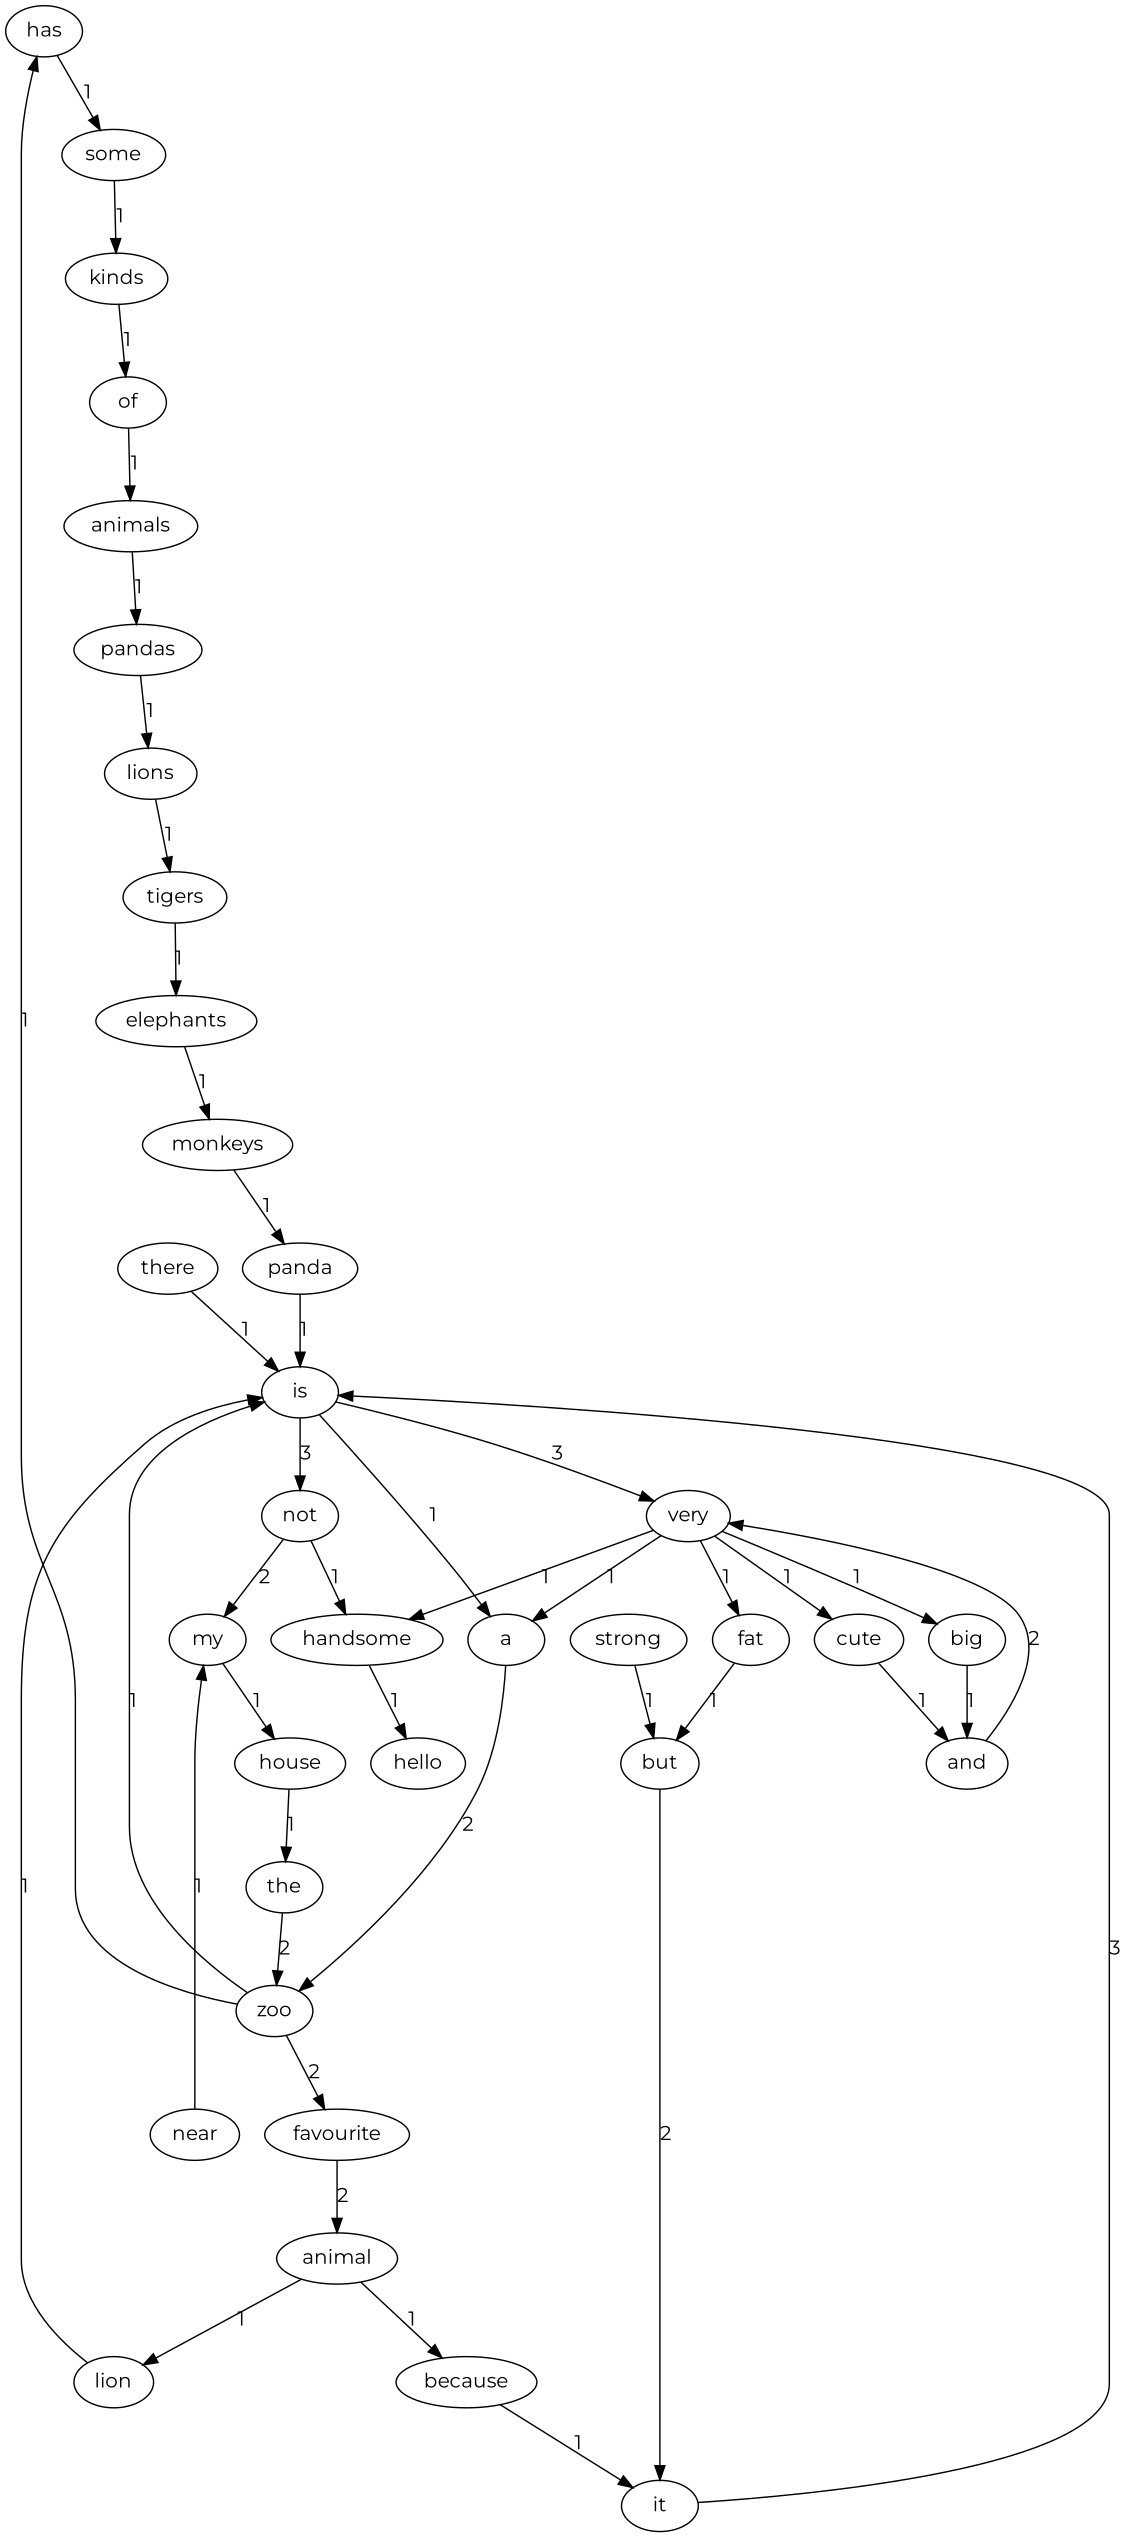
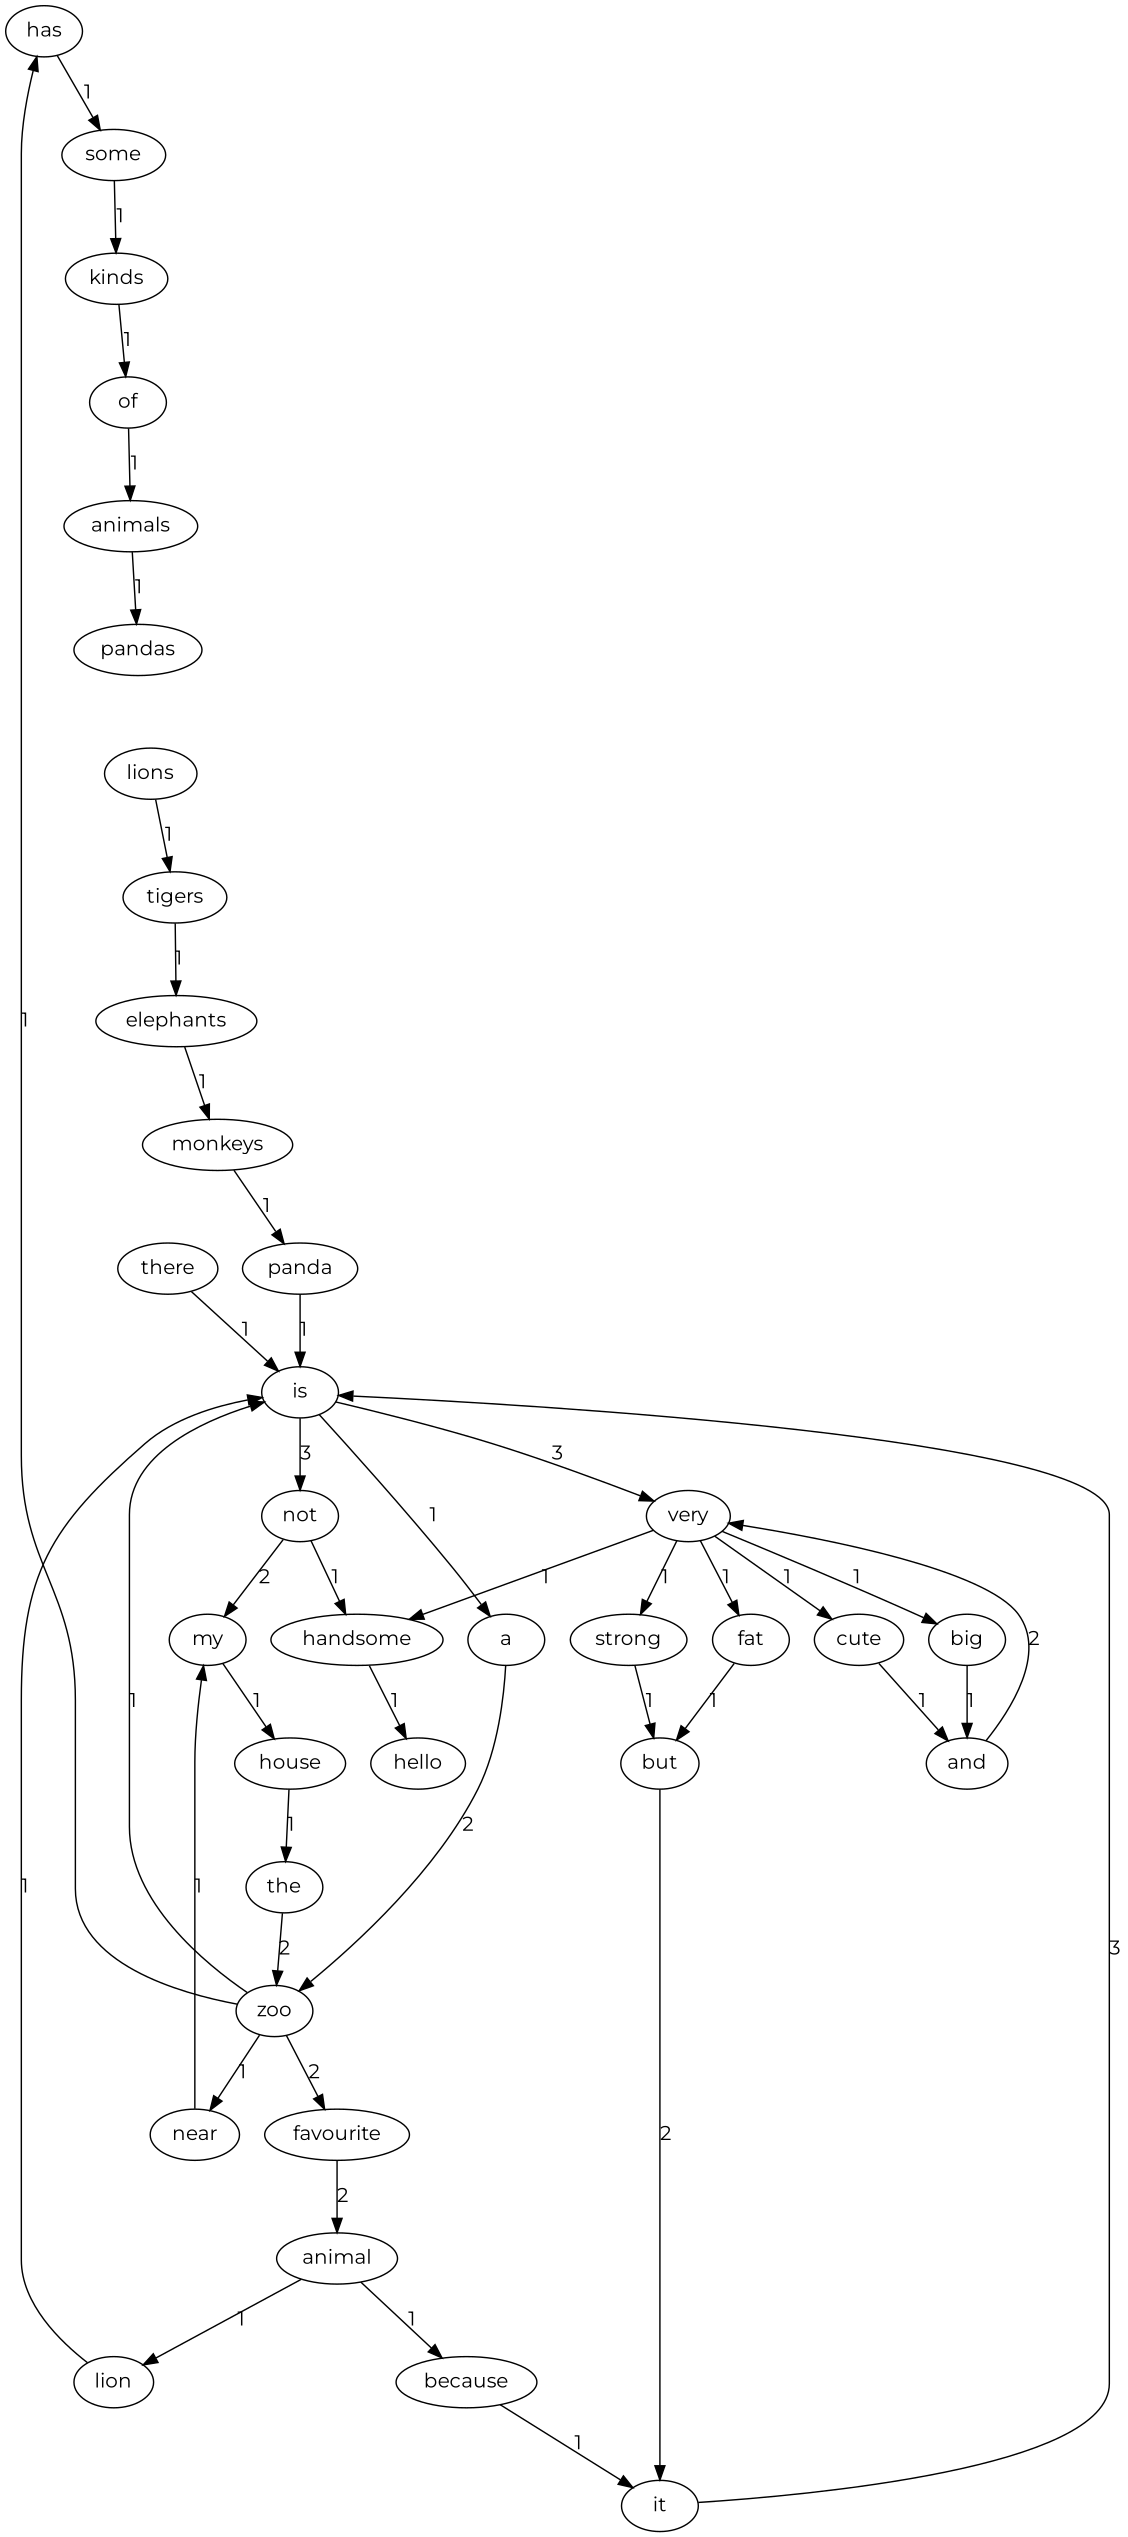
(144, 705) -> none
(603, 1574) -> (662, 1571)
none -> (239, 2067)
